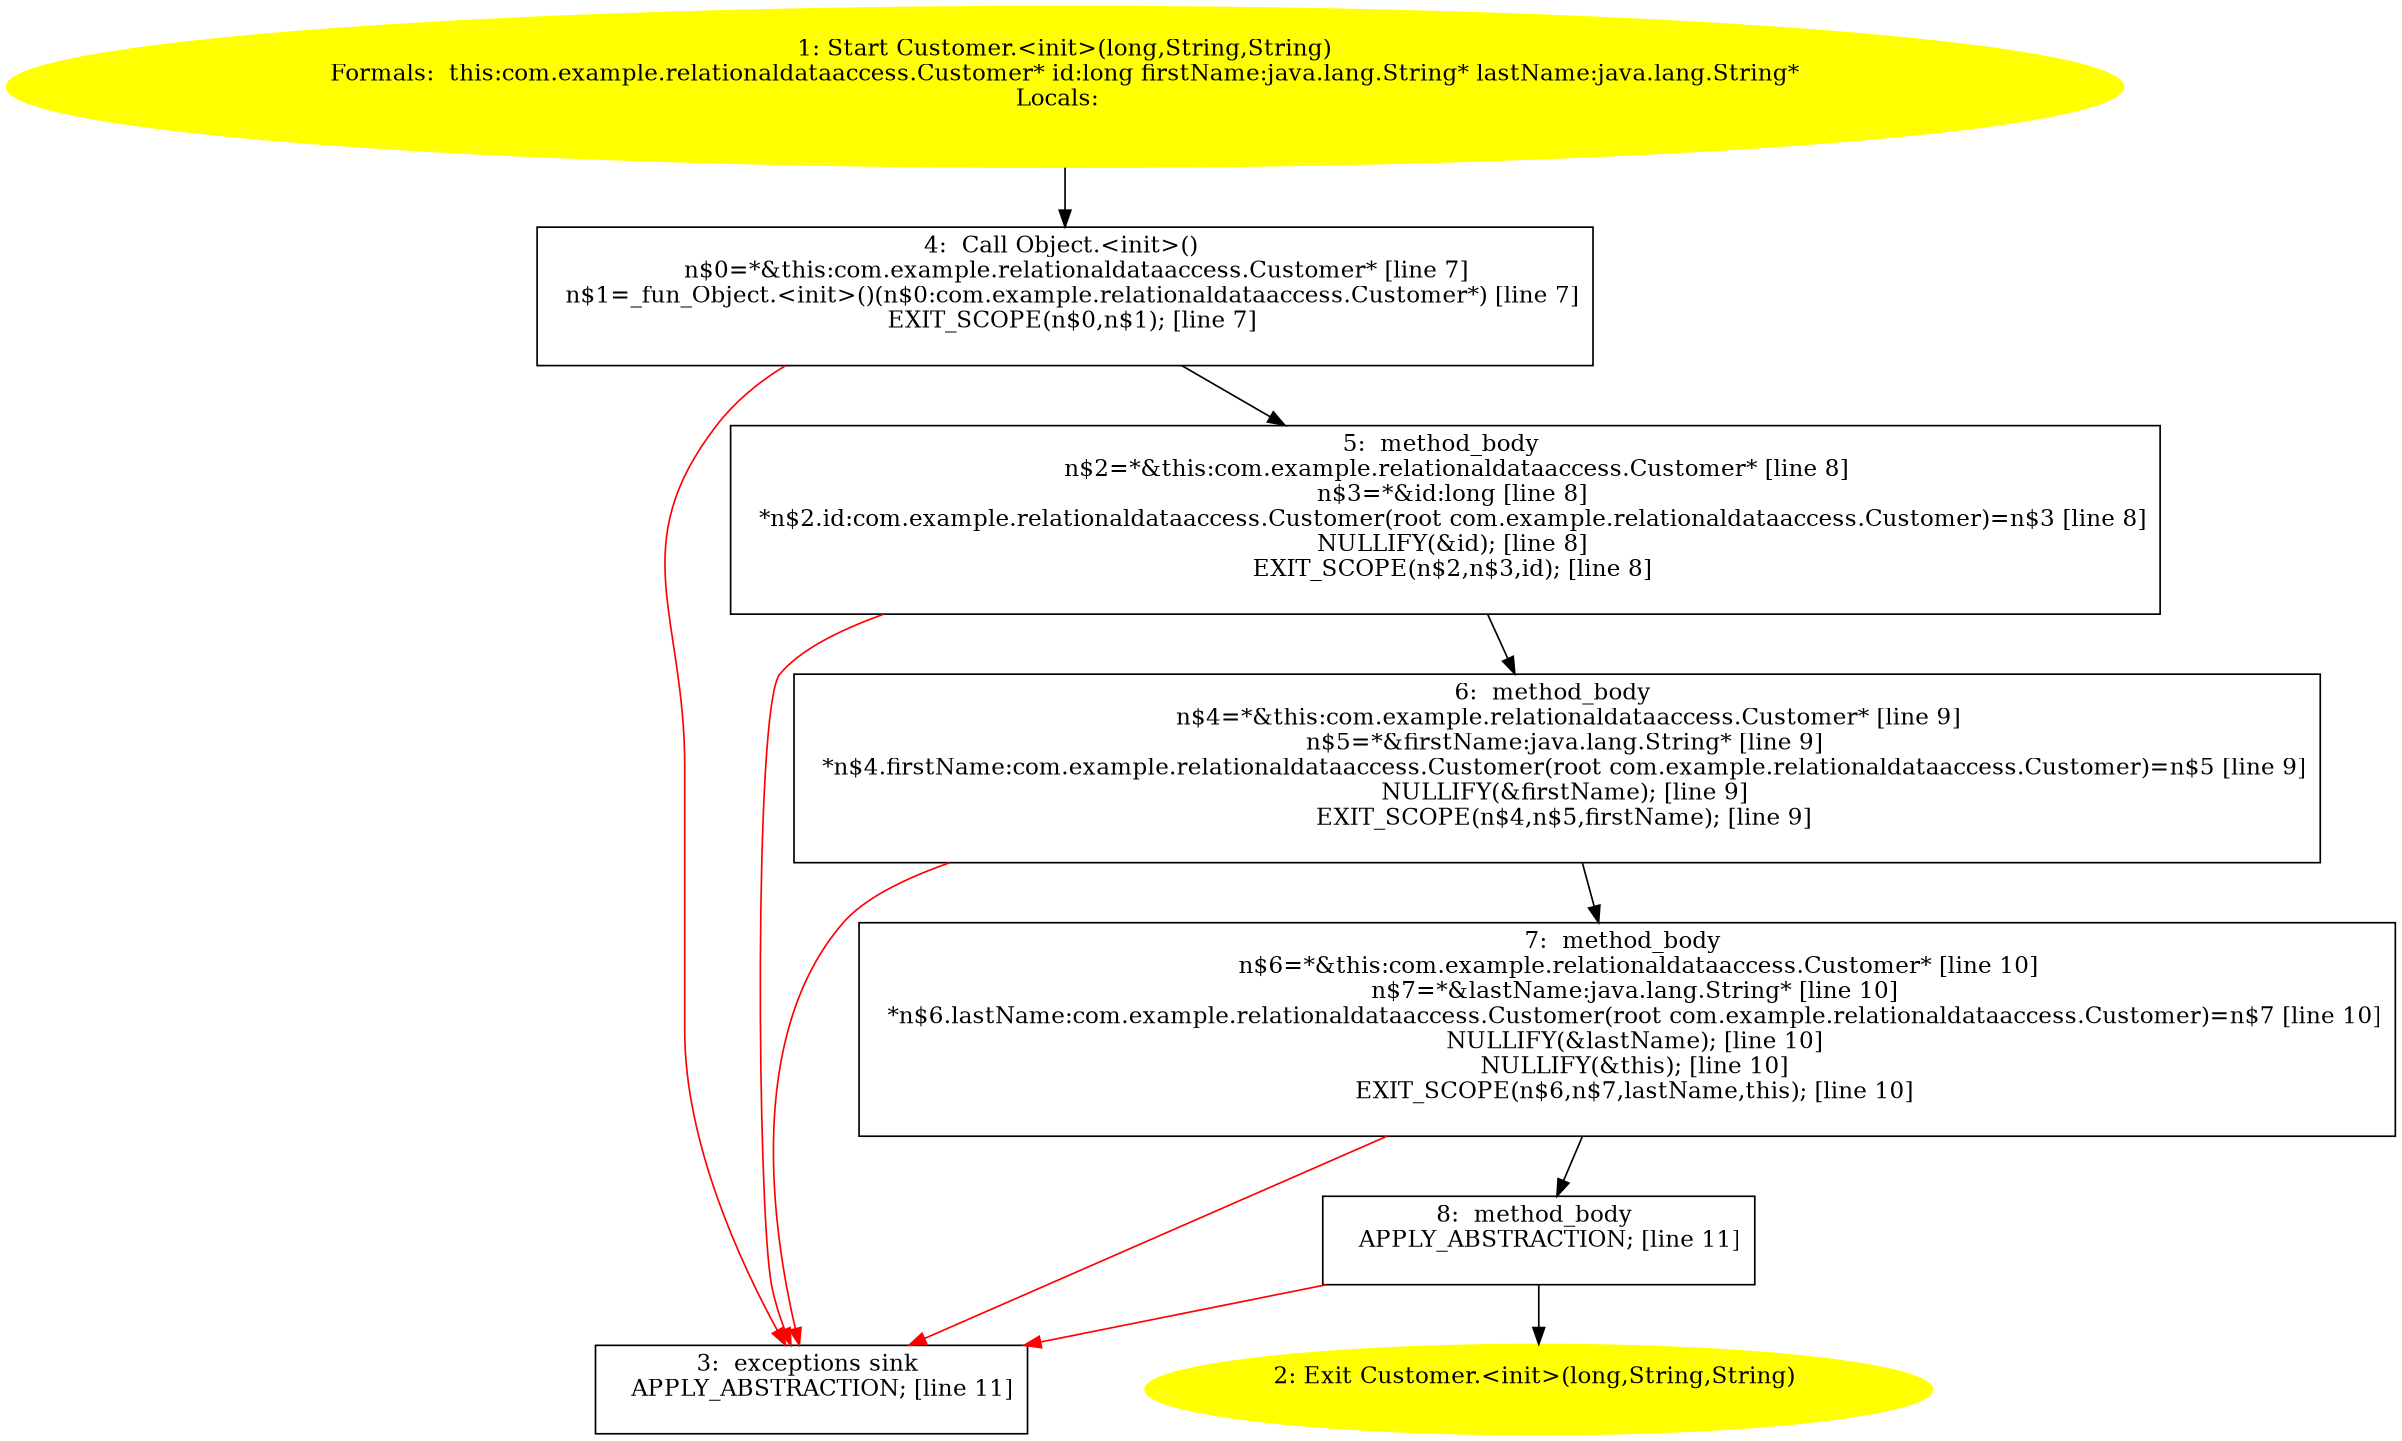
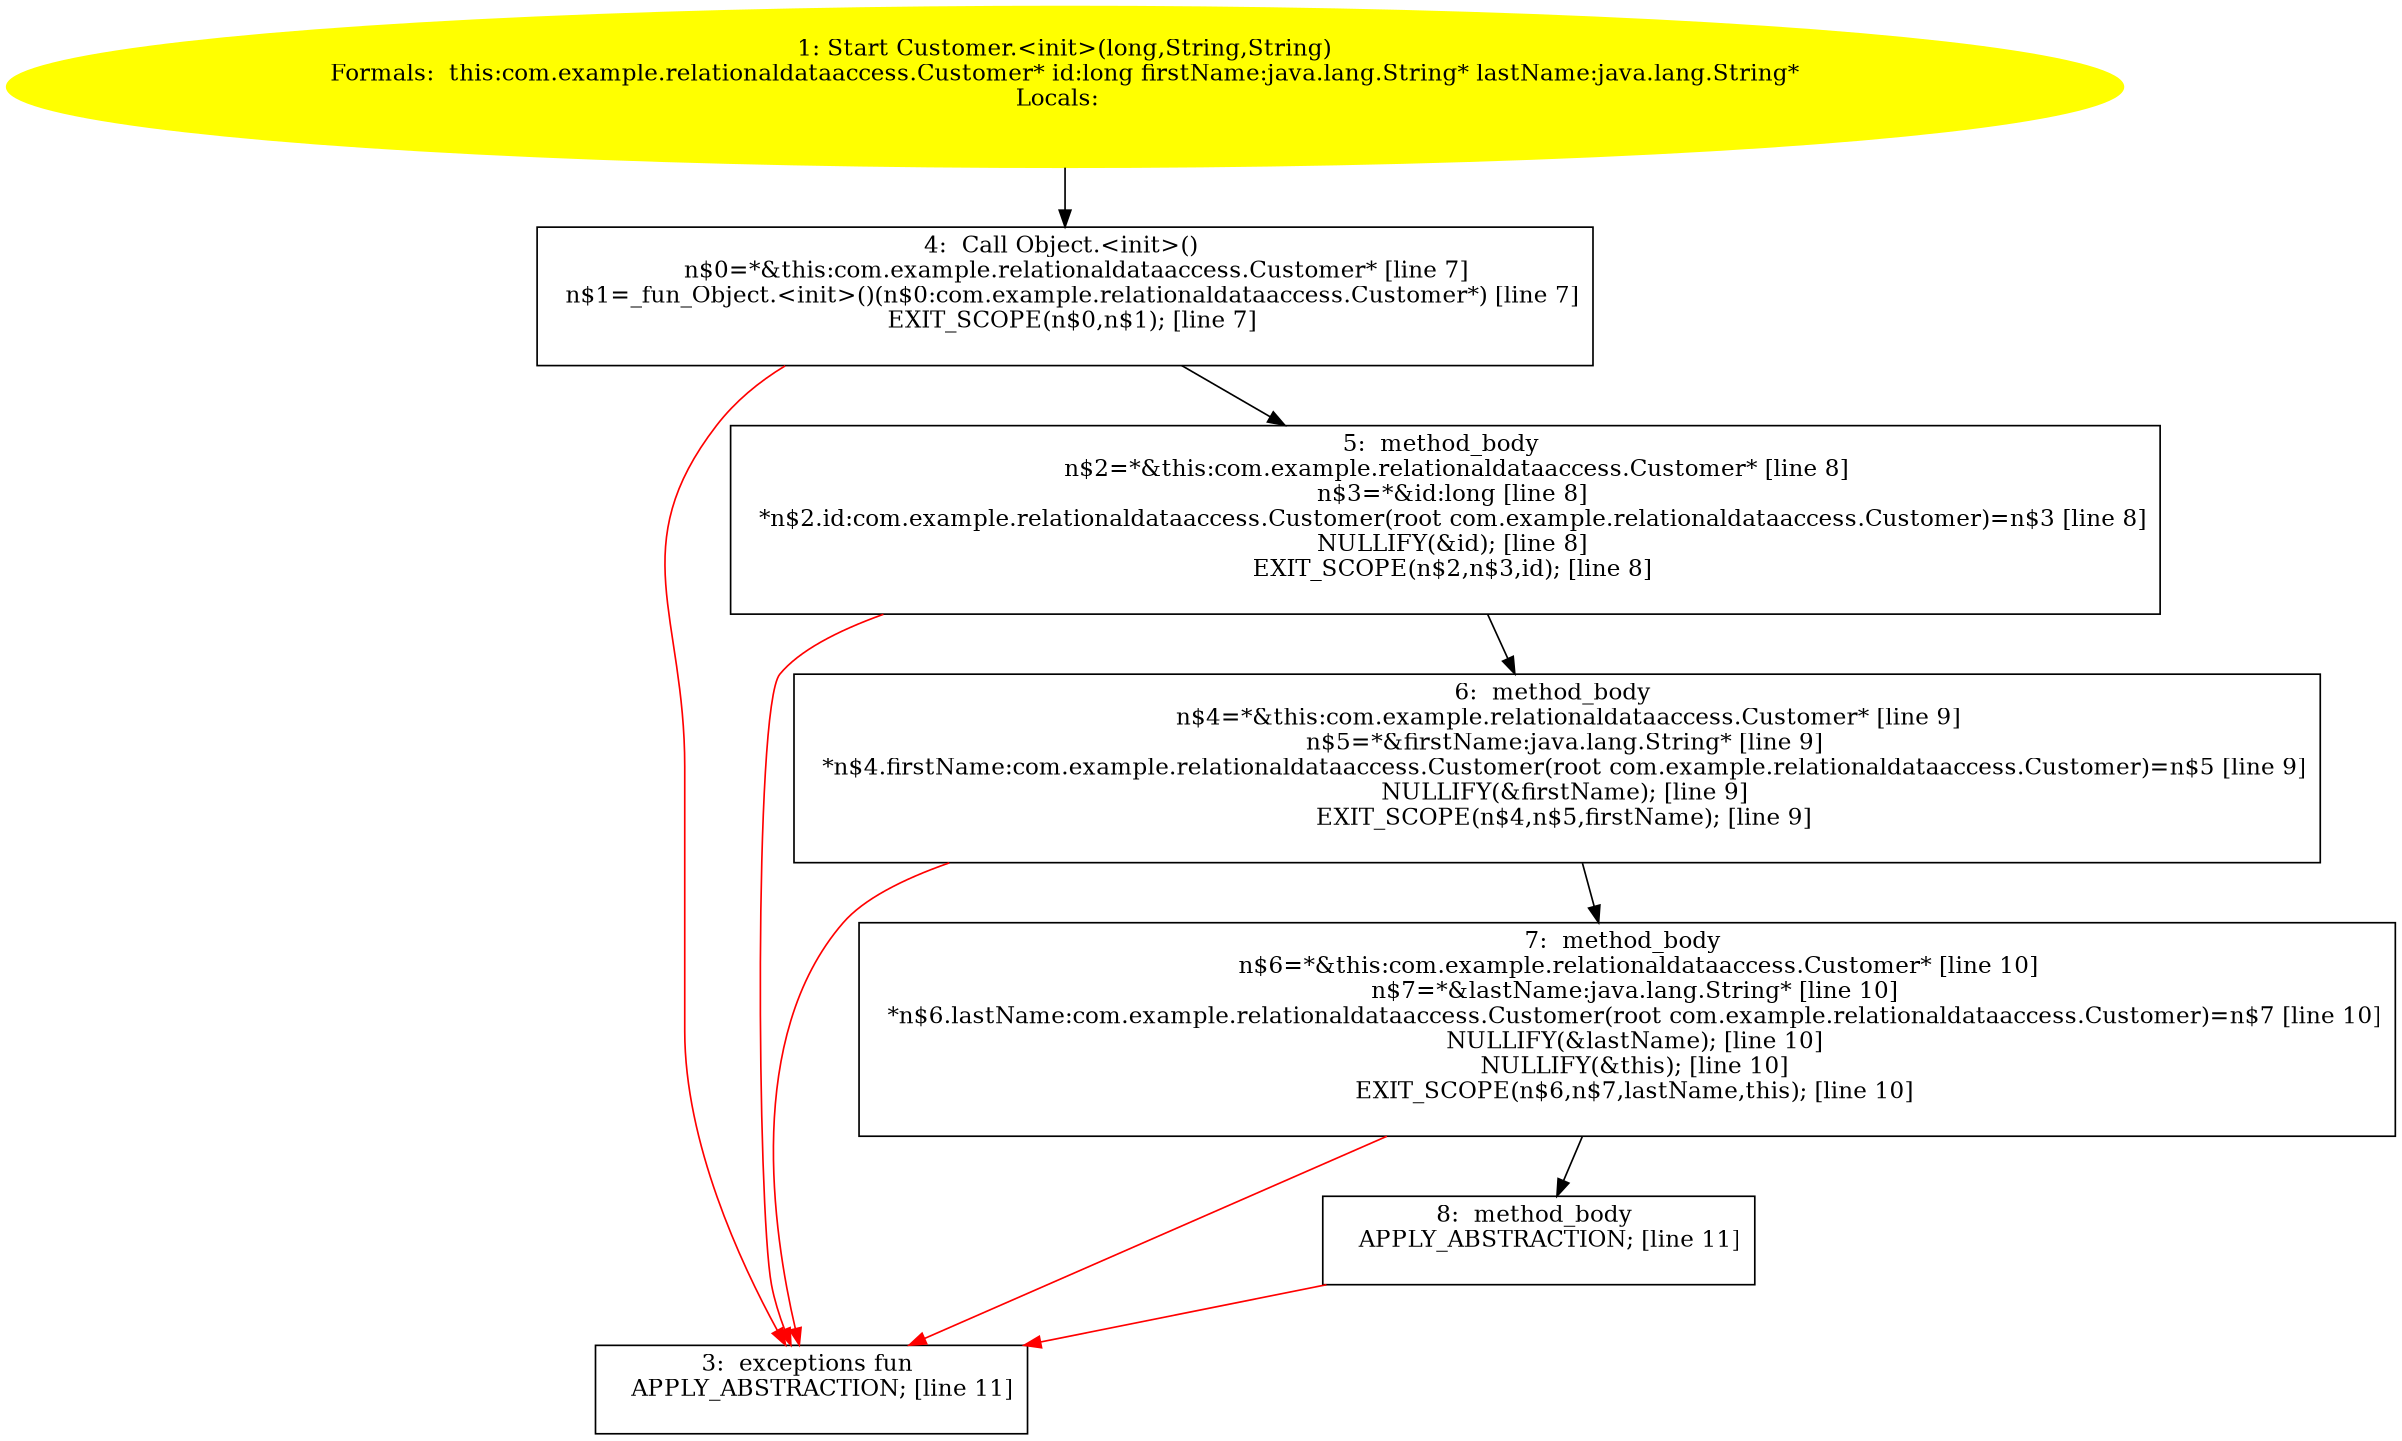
(812, 1390) -> (812, 1390)
(1539, 1390) -> none
